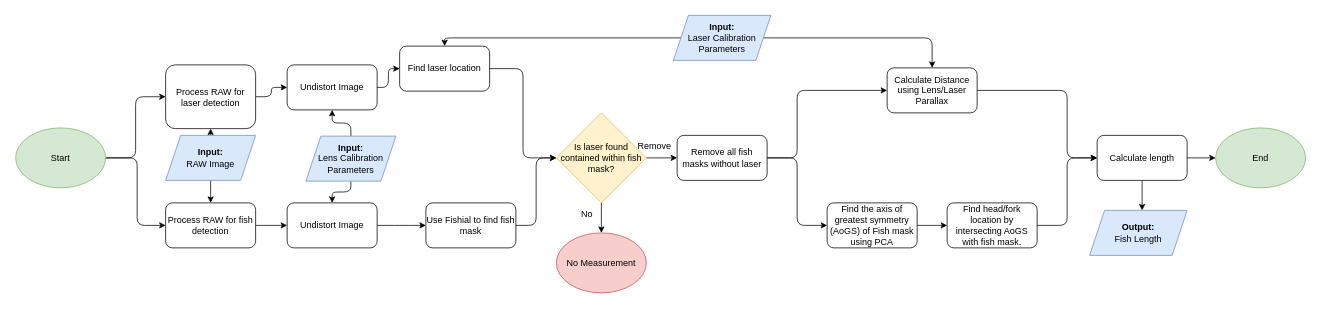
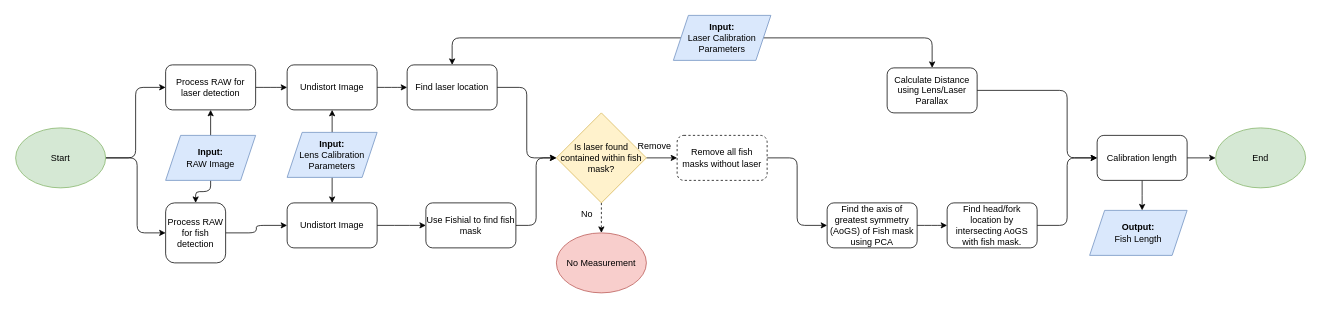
(444, 69) -> (452, 87)
(838, 90) -> none
(210, 97) -> (210, 87)
(722, 158) -> (722, 158)
(1142, 158) -> (1142, 158)
(351, 159) -> (332, 155)
(601, 214) -> (601, 214)
(210, 225) -> (195, 233)
